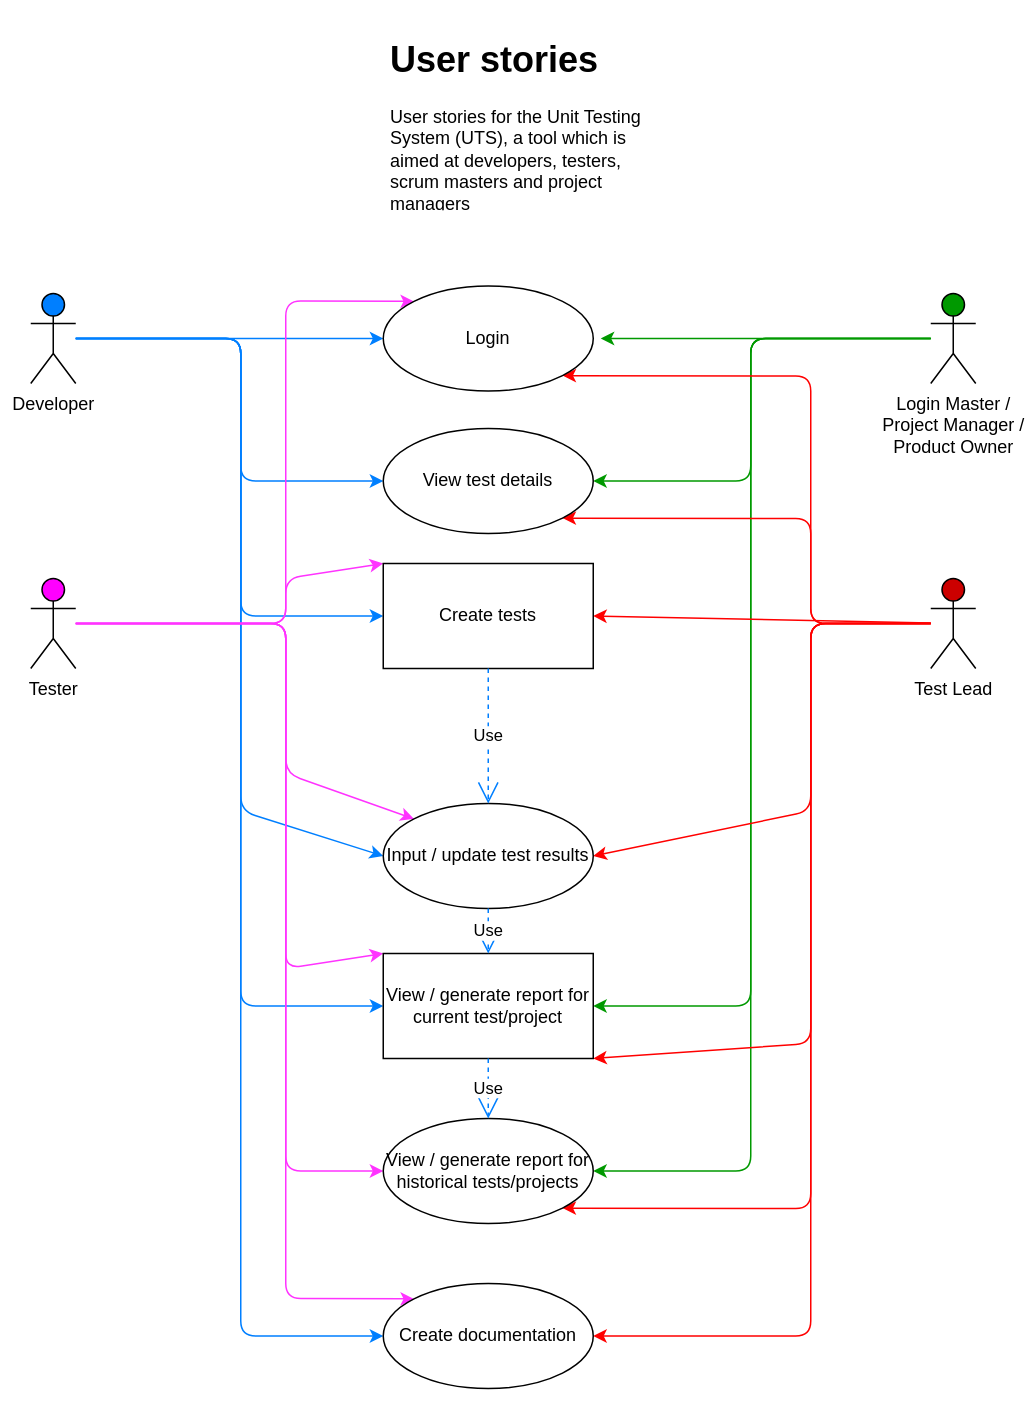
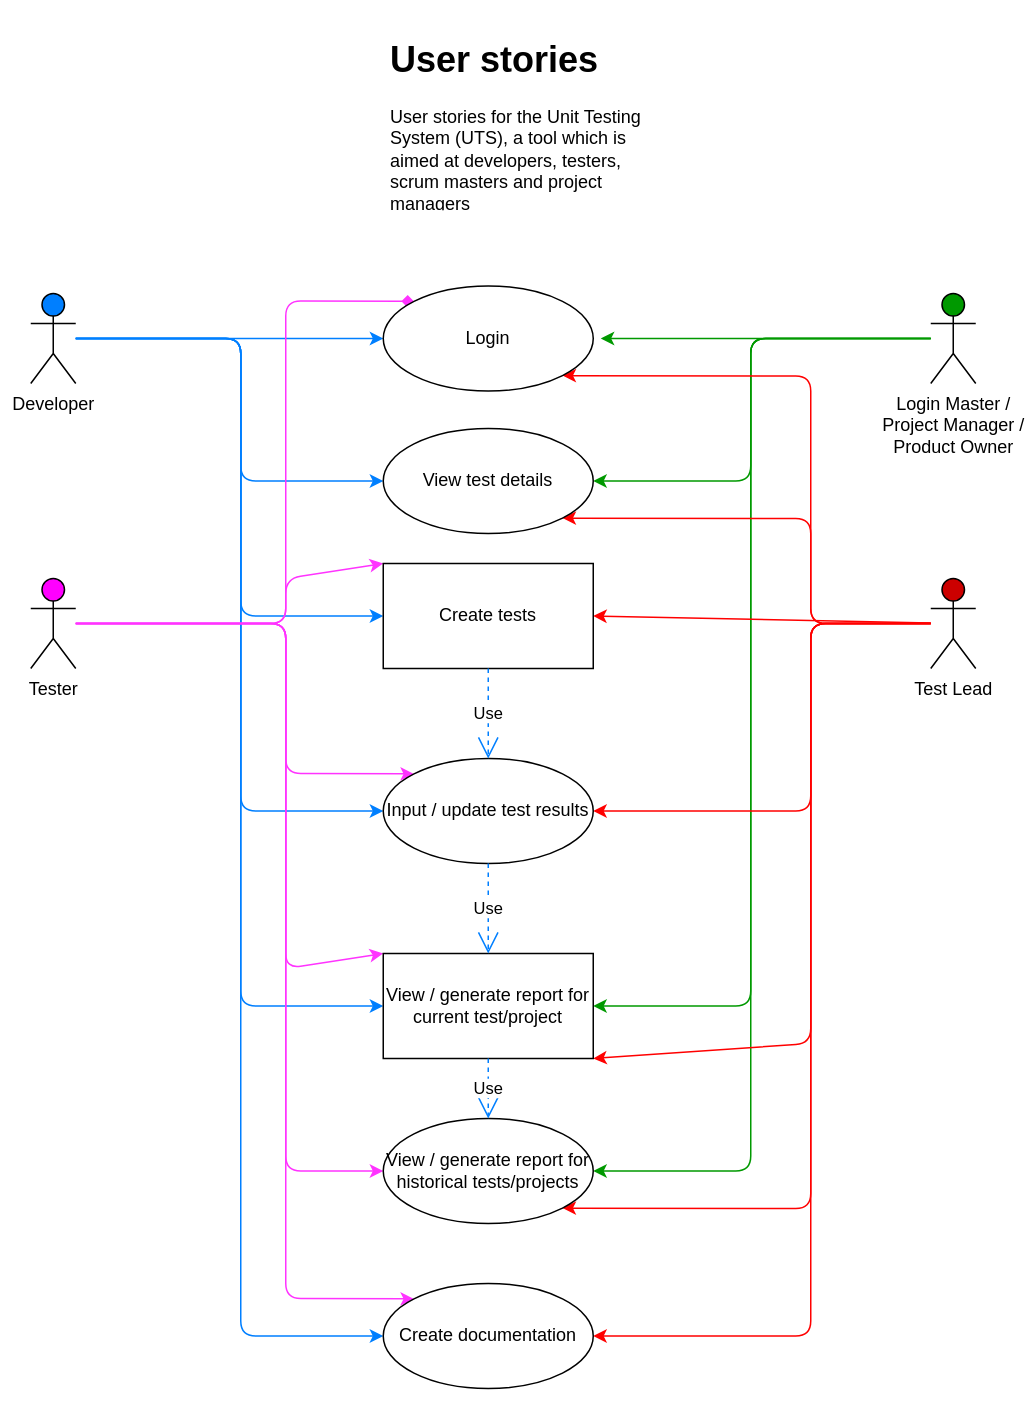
(402, 301) -> (401, 301)
(488, 856) -> (488, 811)
